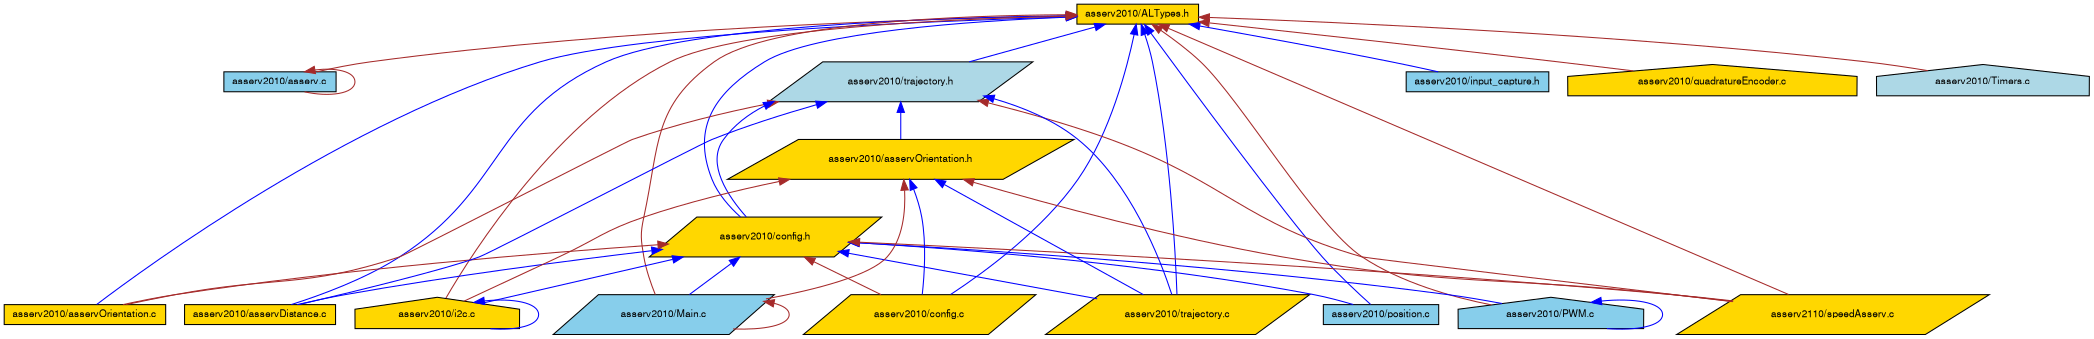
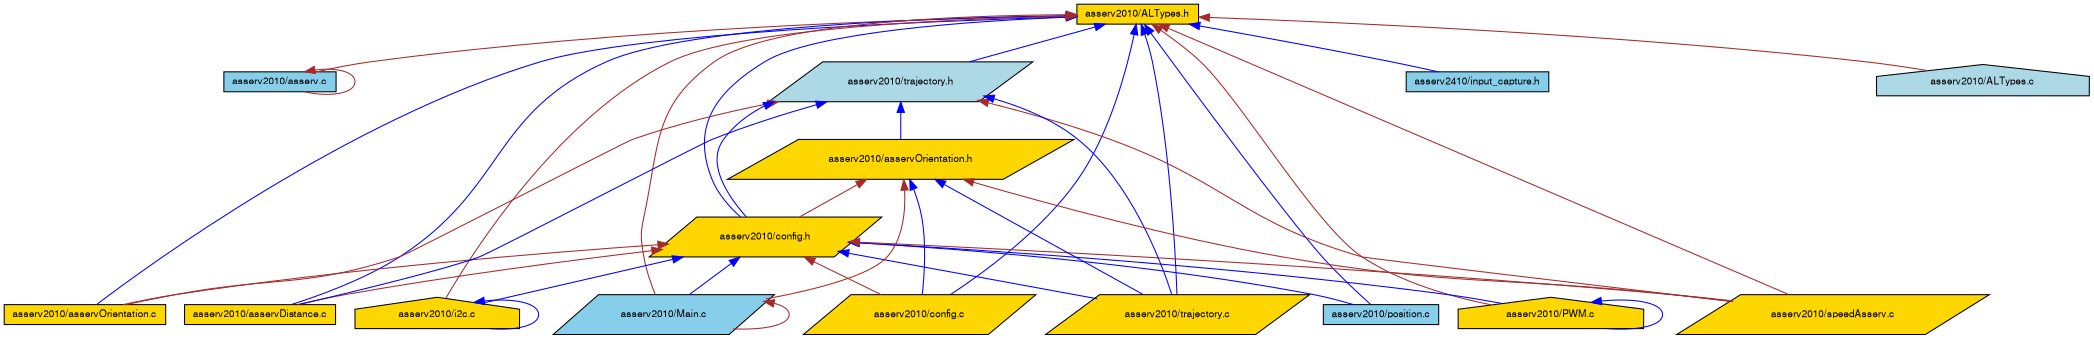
(1477, 82) -> (1477, 82)
(1712, 82) -> none
(1983, 82) -> (1983, 82)
(617, 228) -> (828, 201)
(474, 274) -> (474, 274)
(1551, 315) -> (1551, 315)
(1833, 315) -> (1833, 315)
